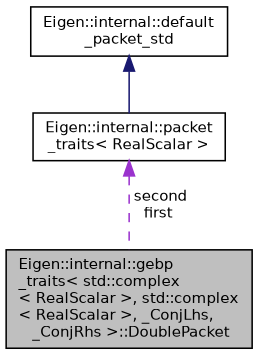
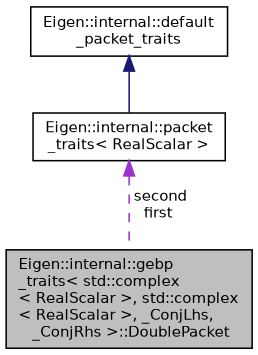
(129, 32) -> (129, 32)
